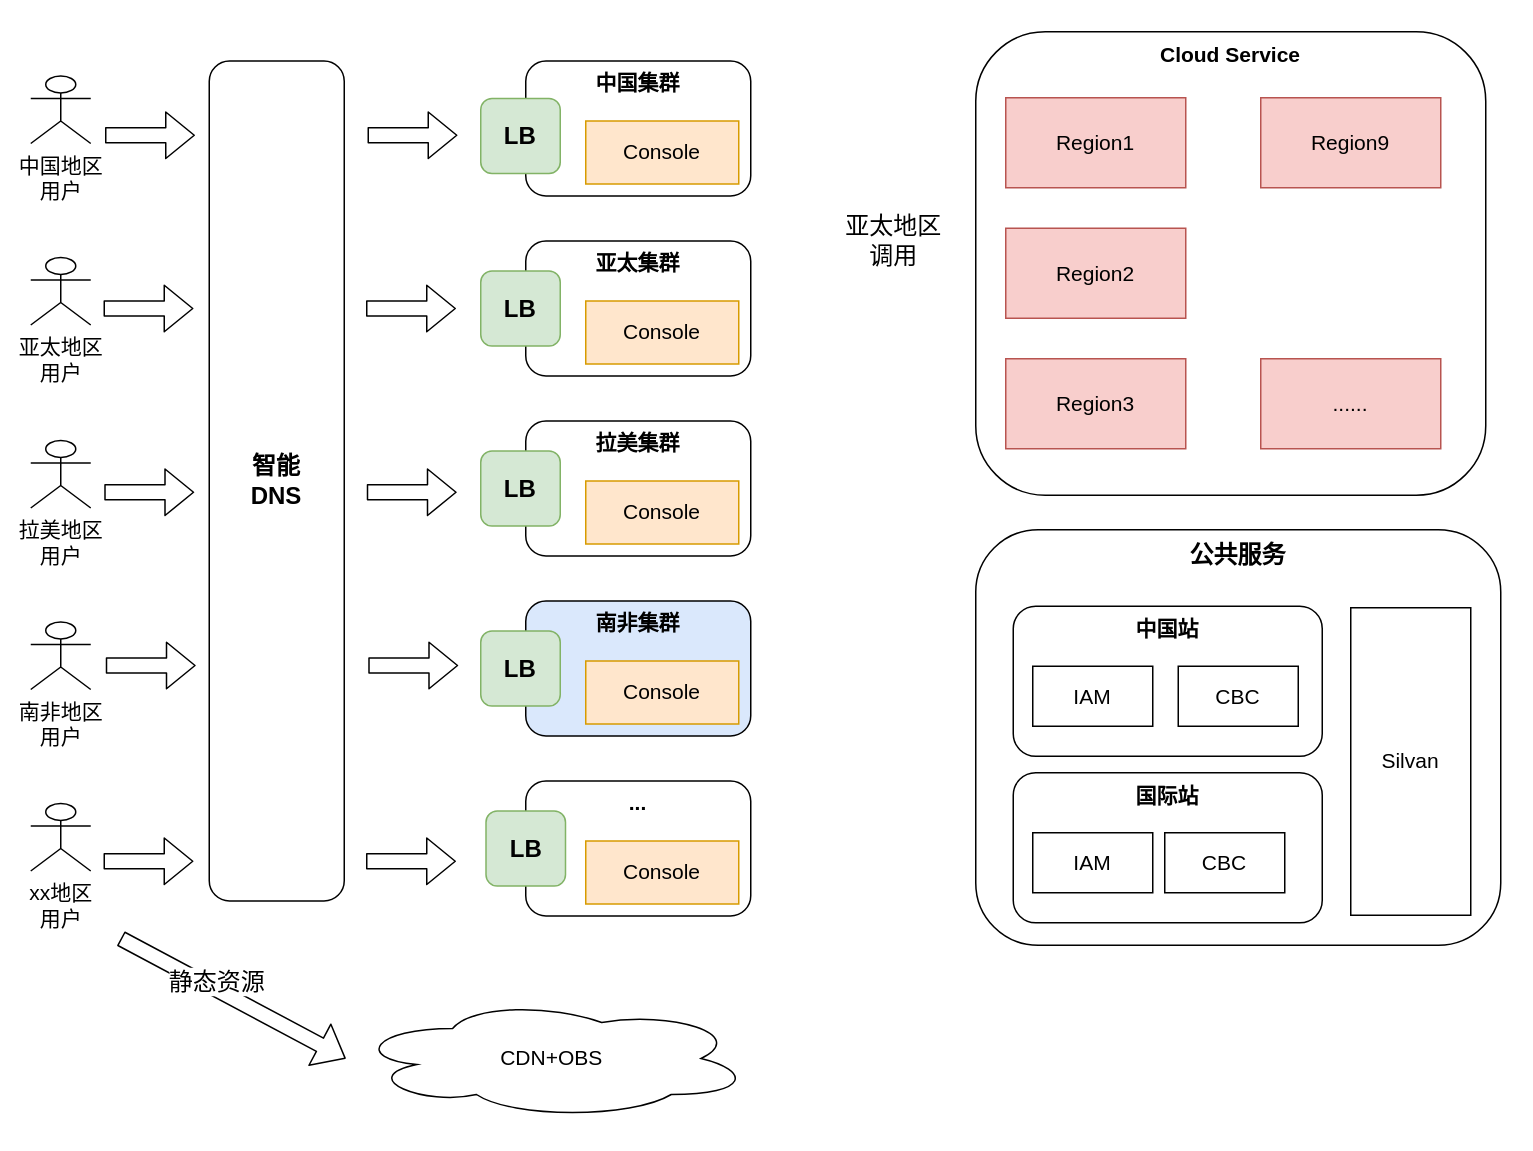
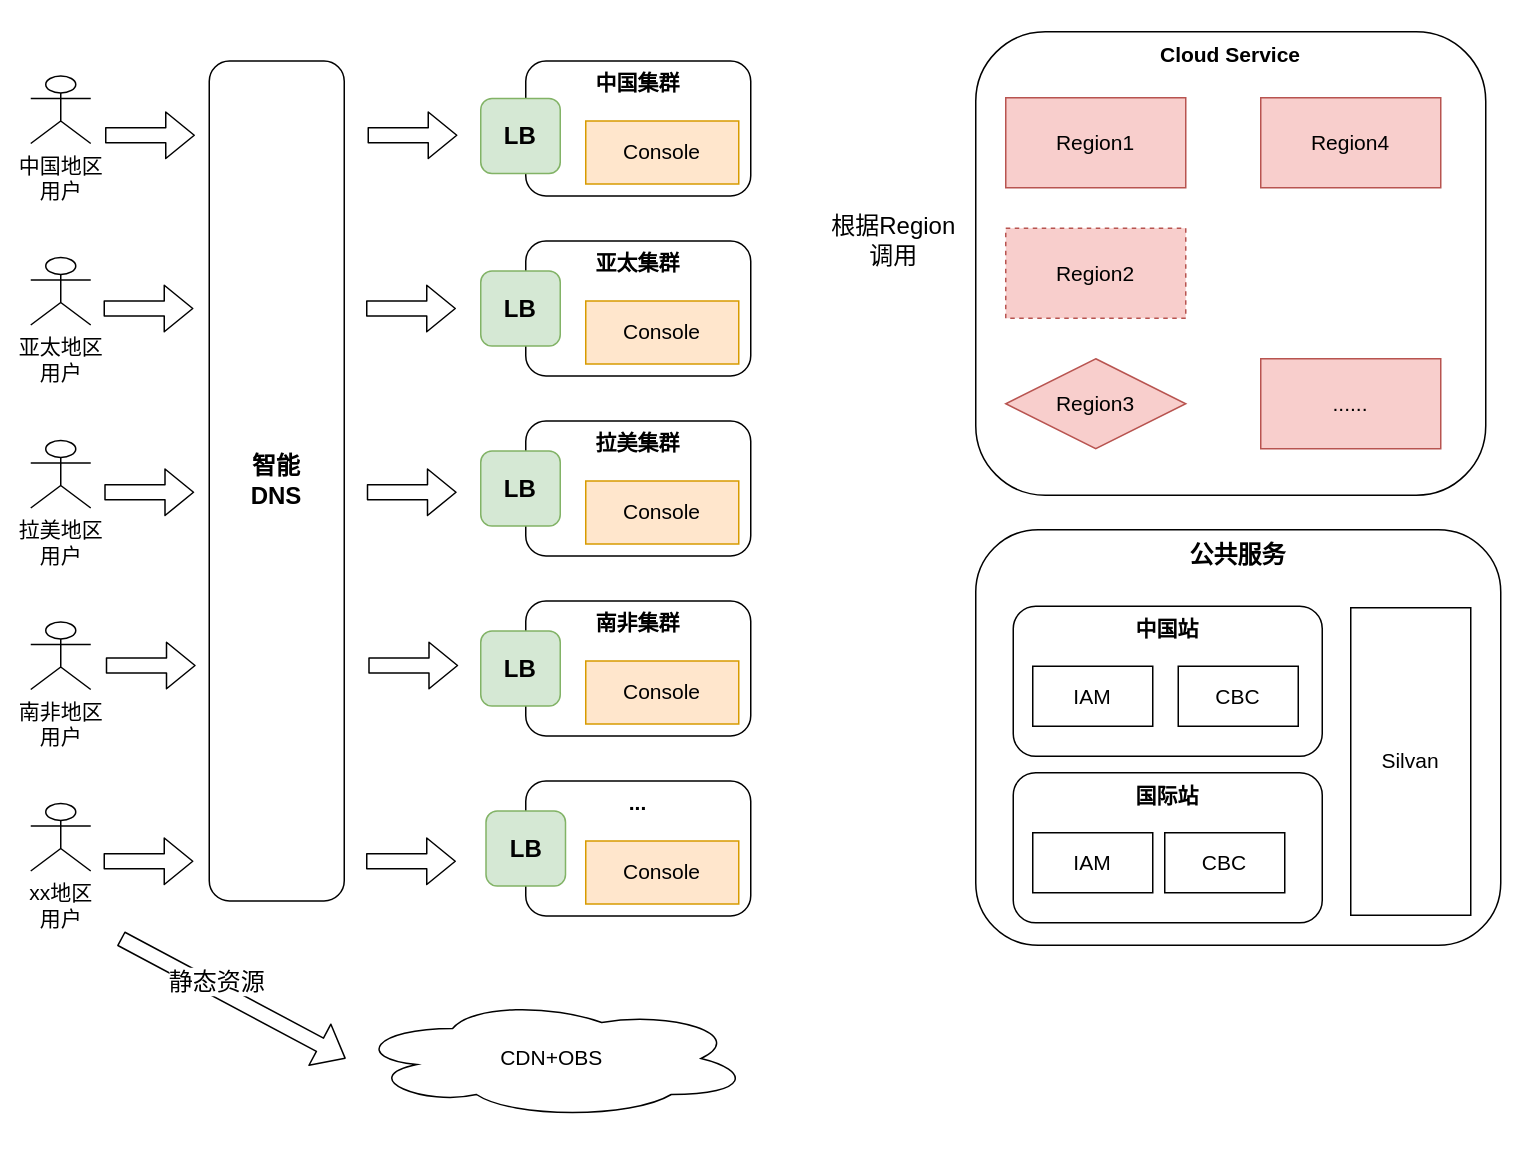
(1351, 143) -> (1351, 143)
(894, 241) -> (894, 241)
(1096, 273) -> (1096, 273)
(1096, 404) -> (1096, 404)
(638, 624) -> (638, 624)
